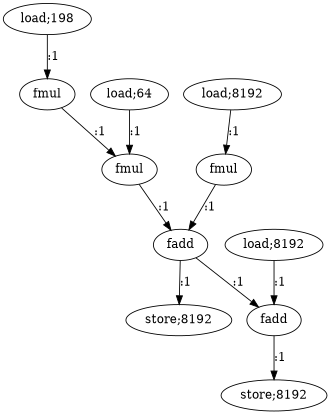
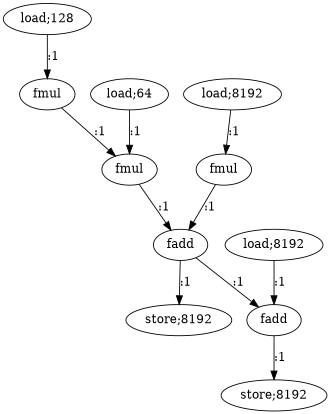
(47, 19) -> (47, 19)
